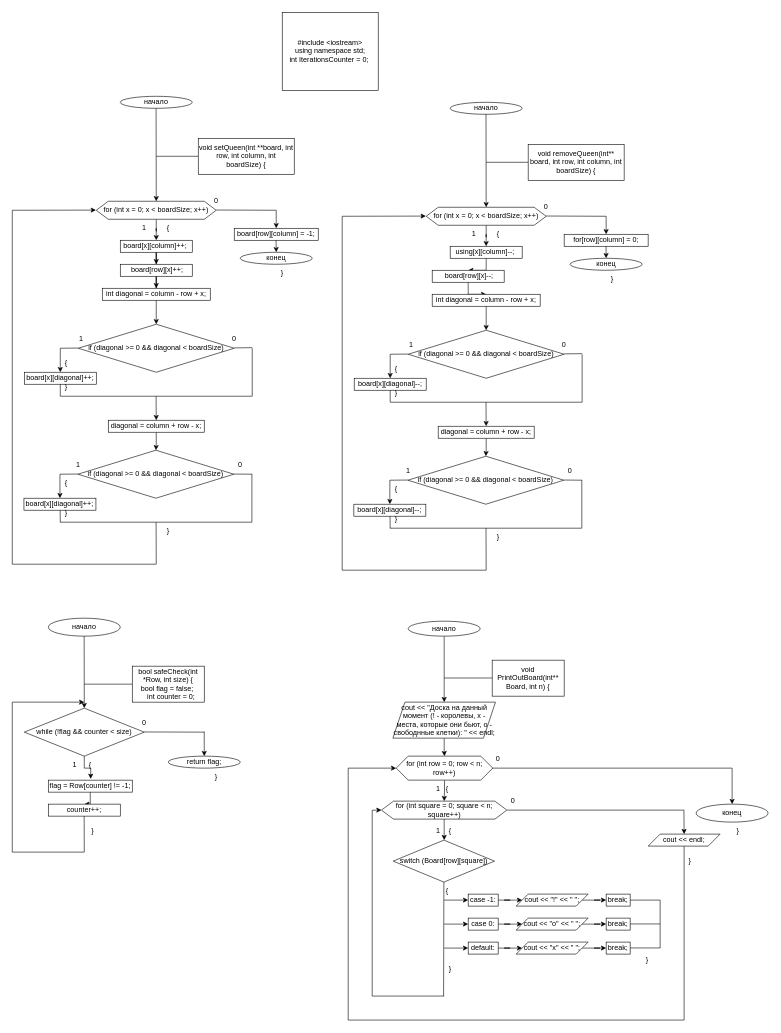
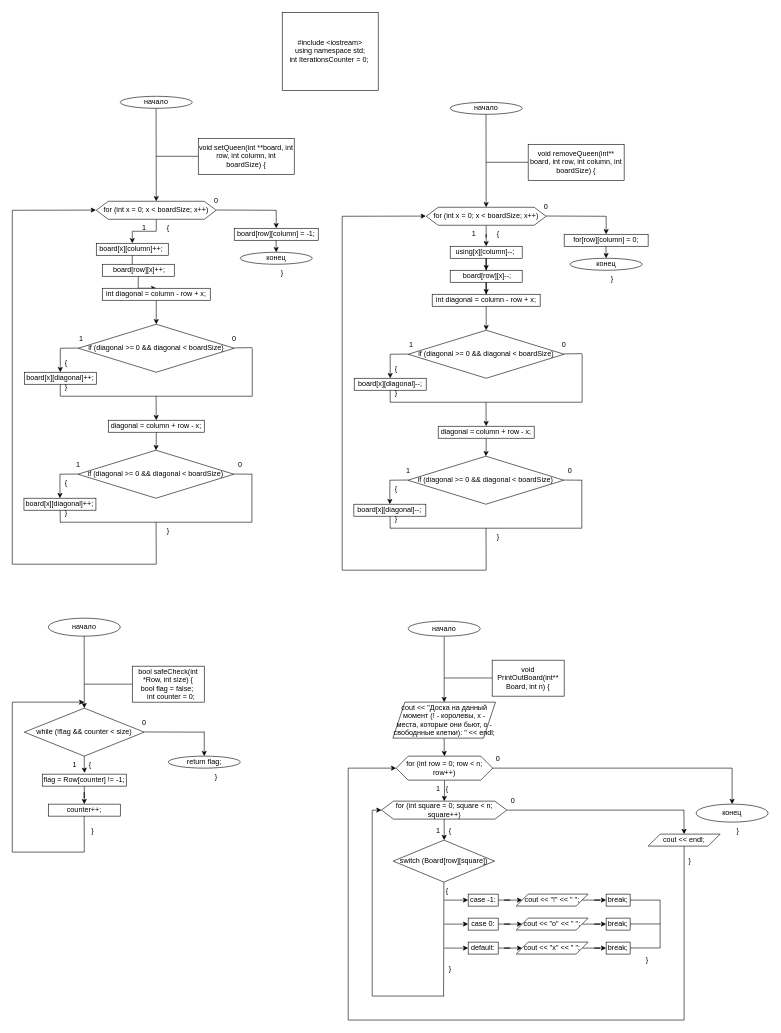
(156, 246) -> (132, 249)
(156, 270) -> (138, 270)
(468, 276) -> (486, 276)
(90, 786) -> (84, 780)
